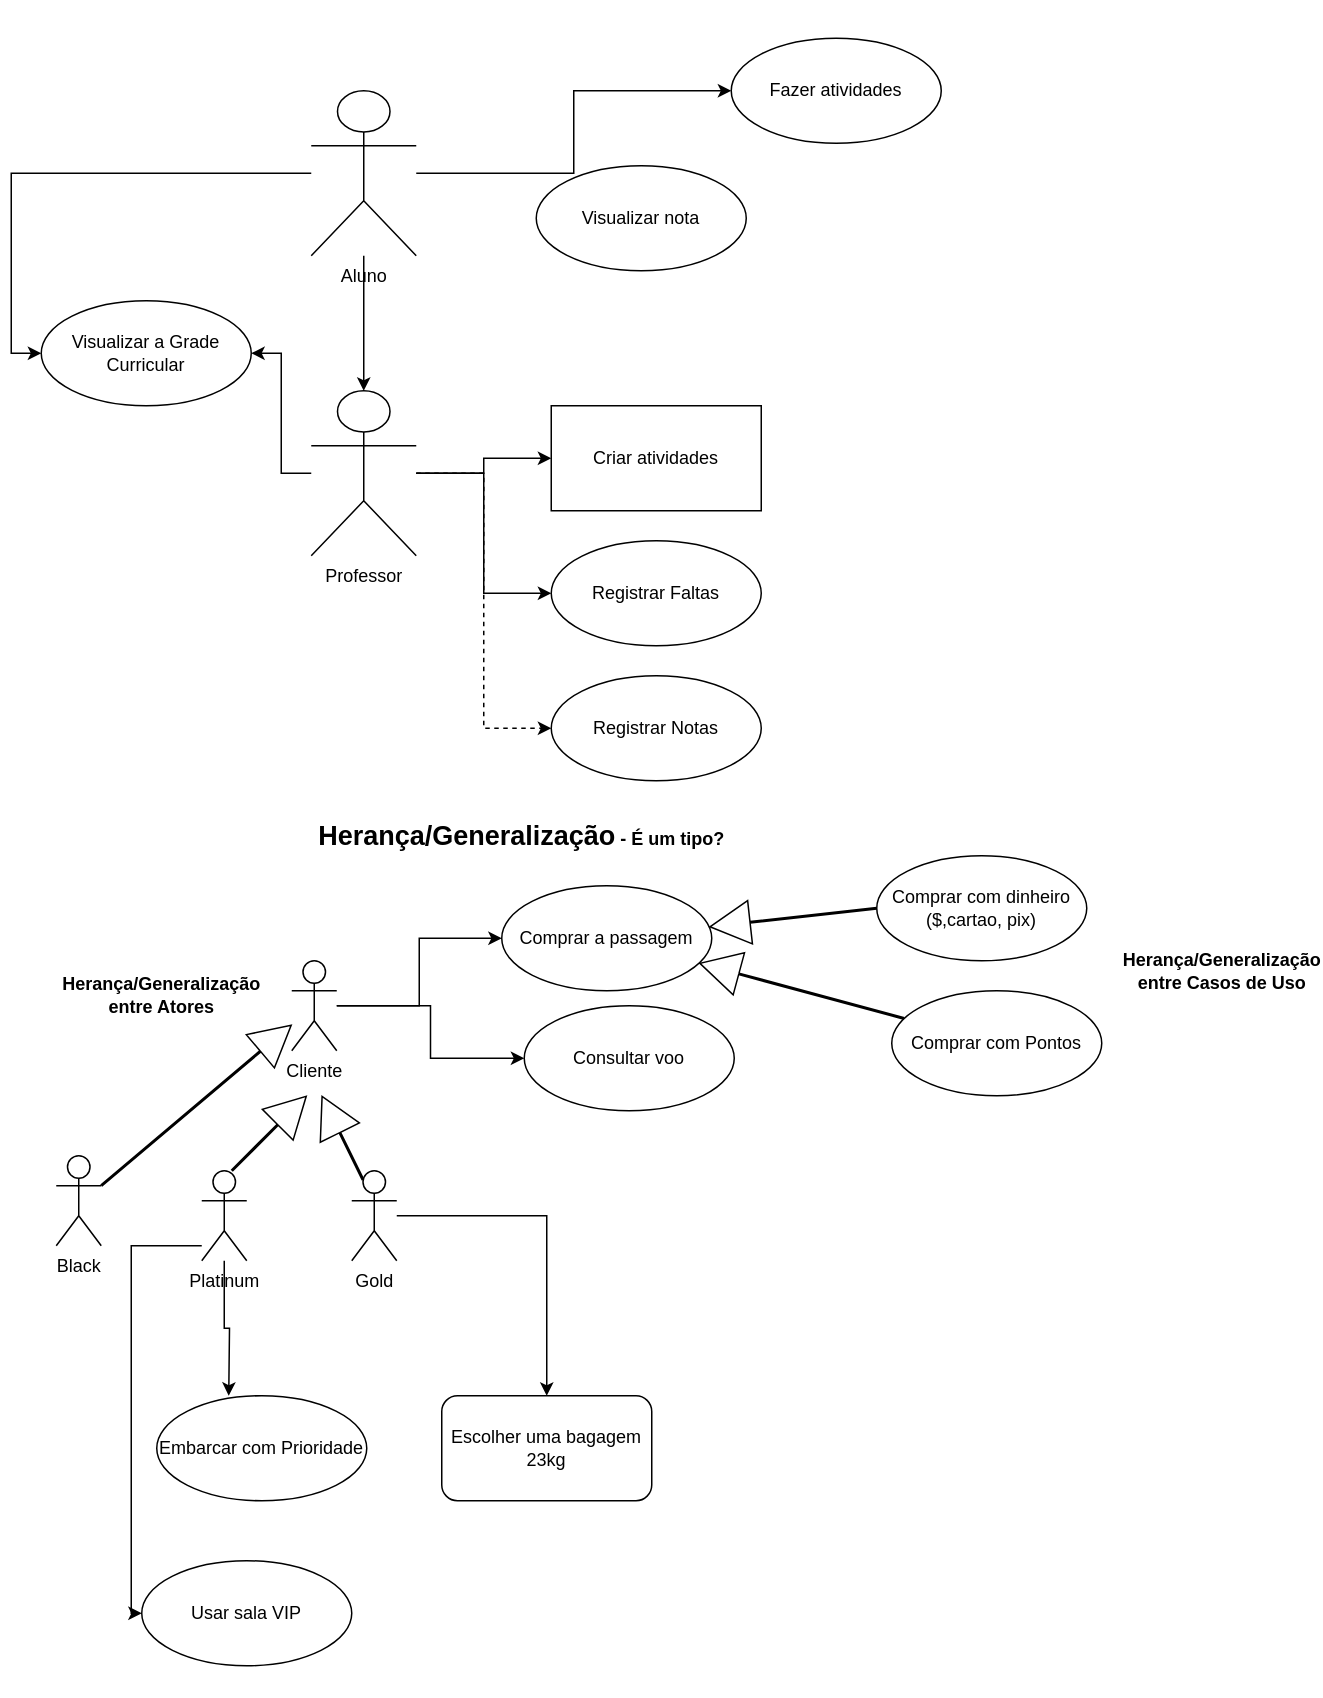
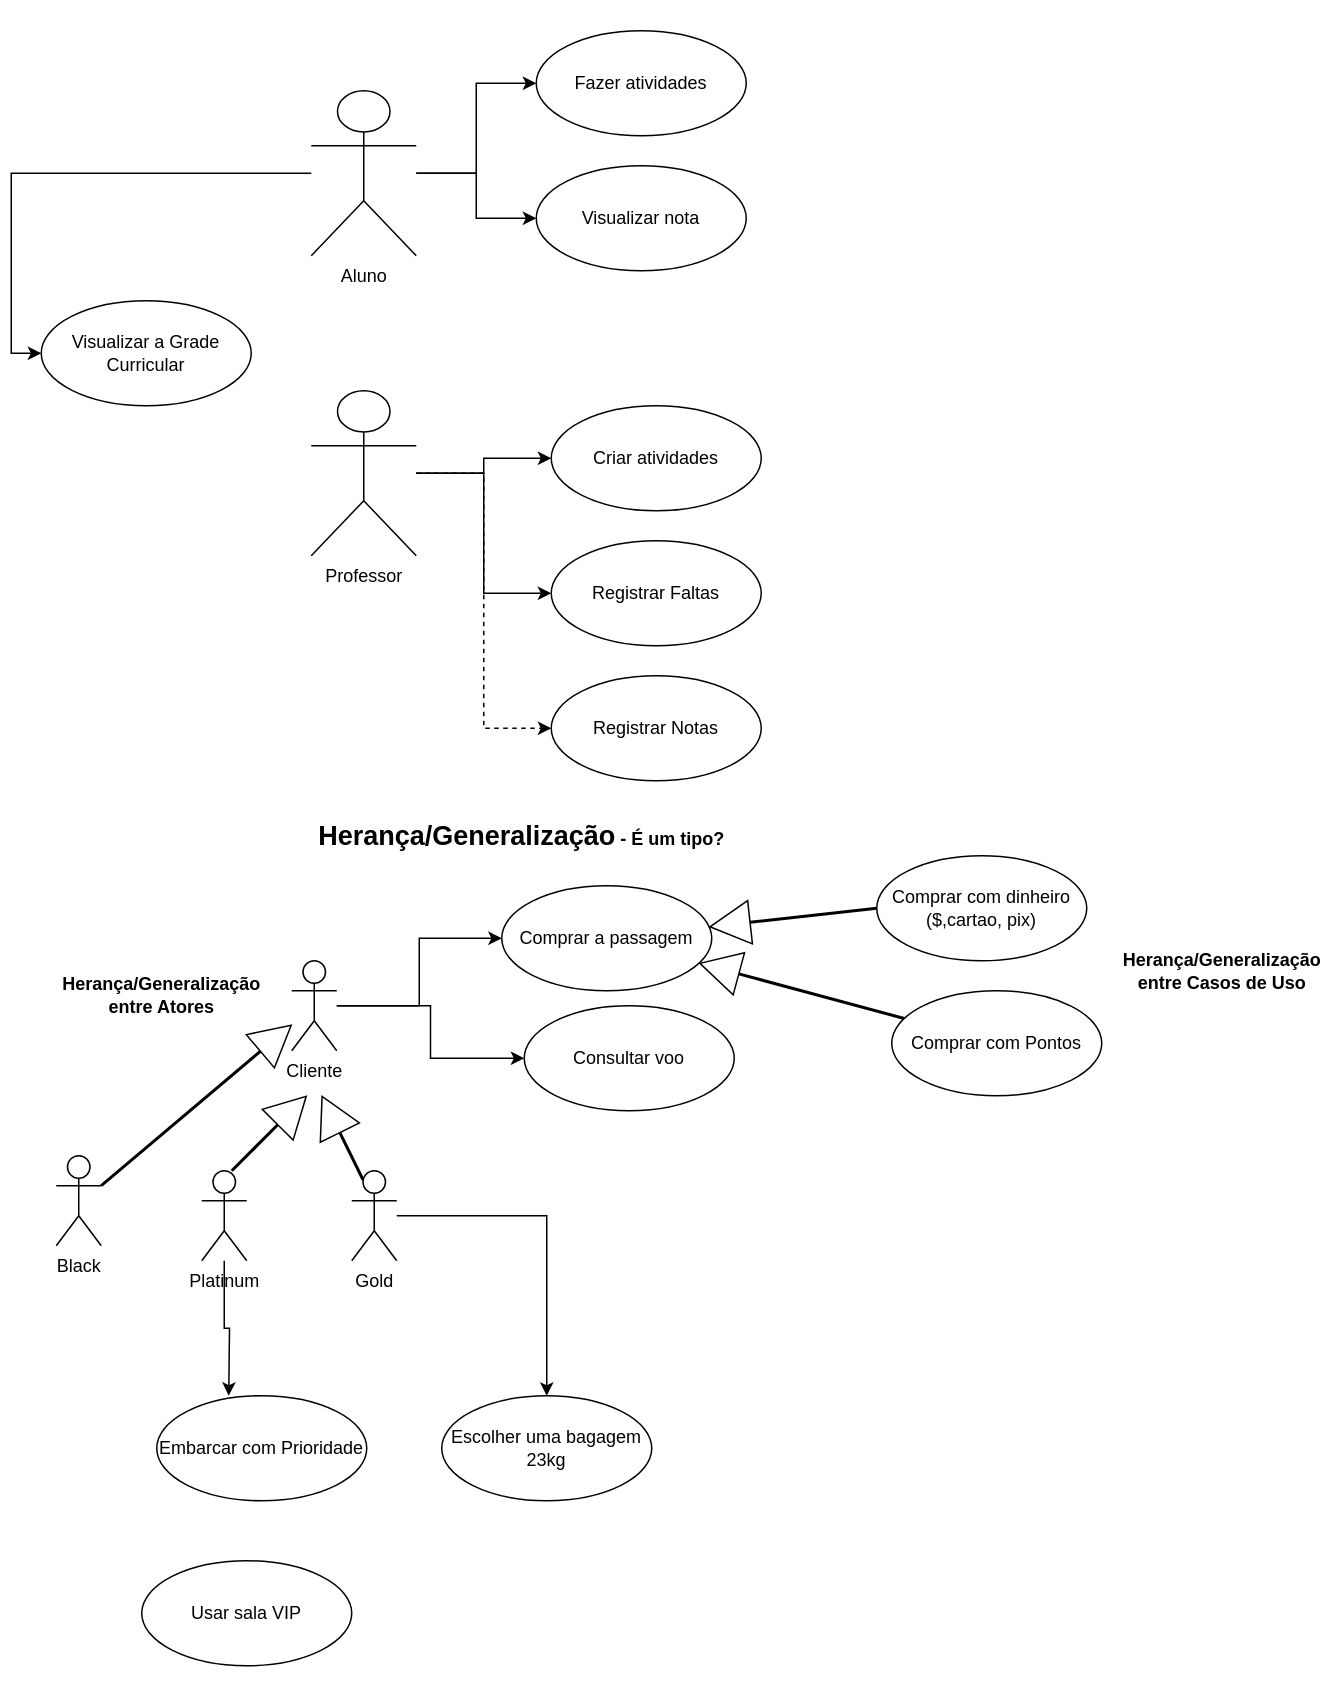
(836, 91) -> (641, 83)
(364, 318) -> (480, 218)
(281, 418) -> none
(656, 458) -> (656, 458)
(131, 1395) -> none
(547, 1448) -> (547, 1448)
